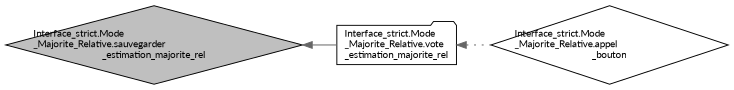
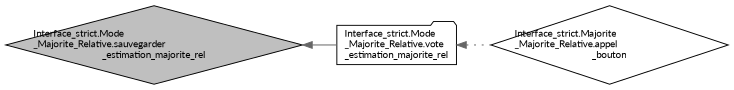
(610, 45) -> (610, 45)
